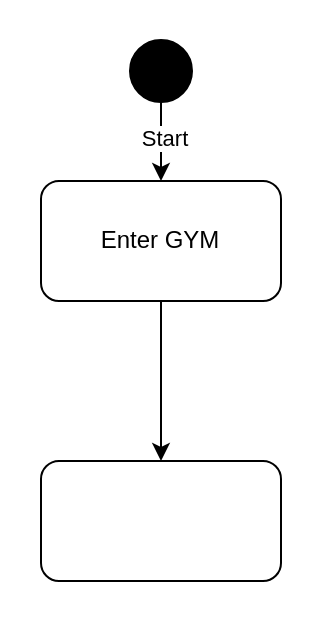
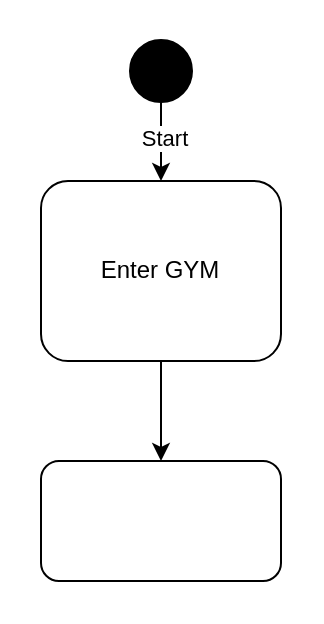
(161, 241) -> (161, 271)
